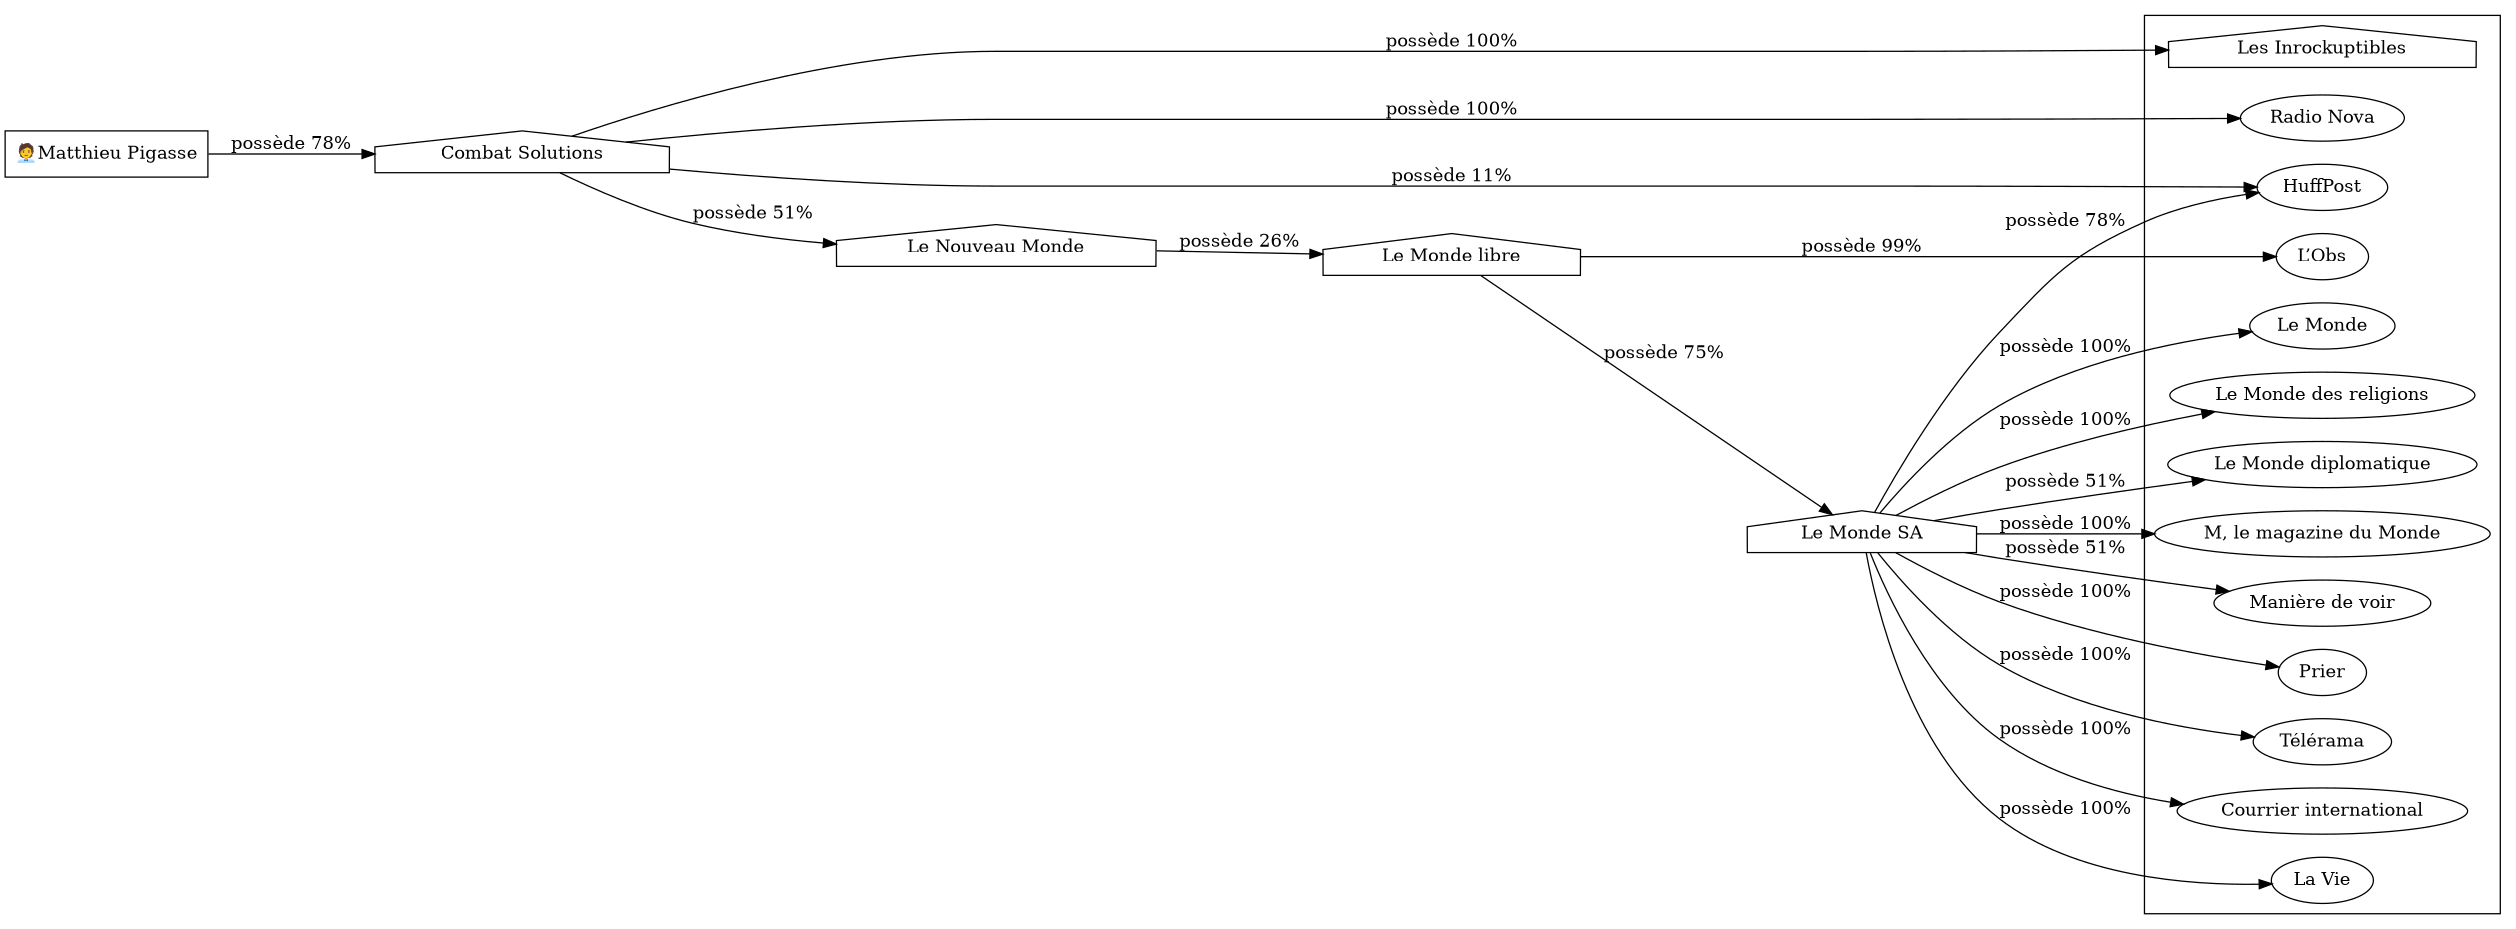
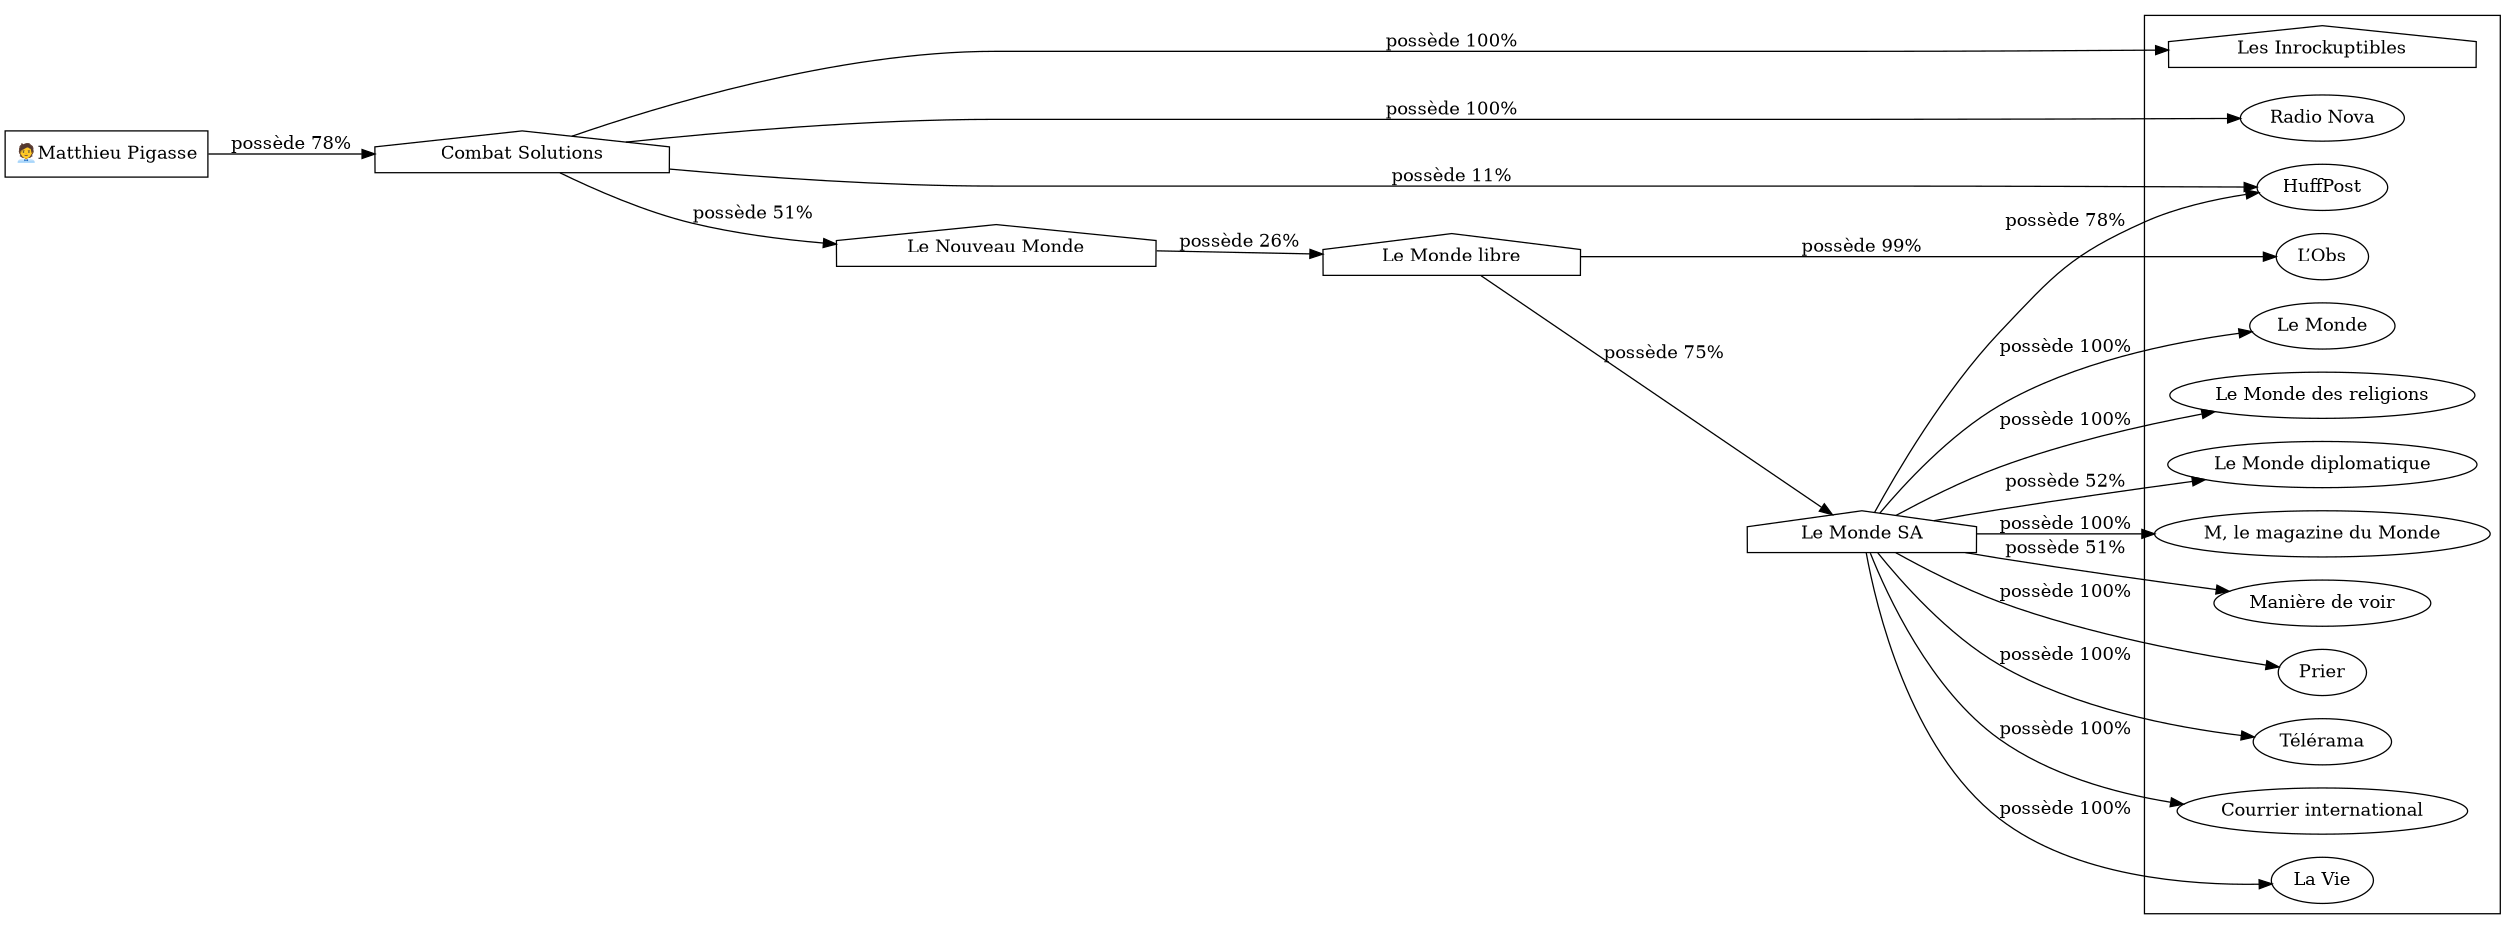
(2066, 482) -> (2066, 482)
